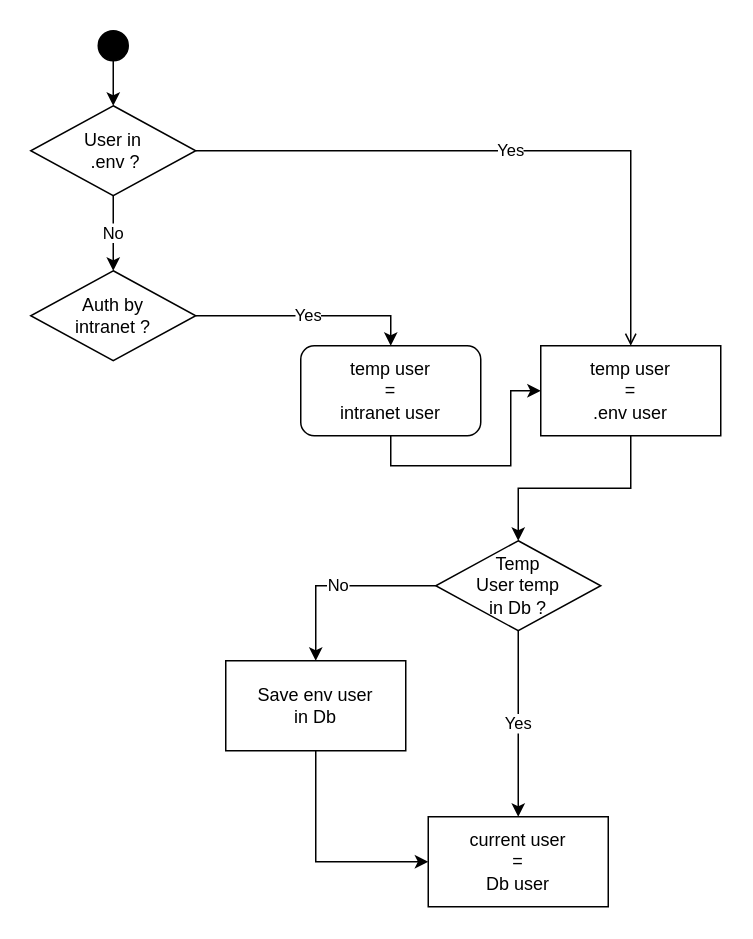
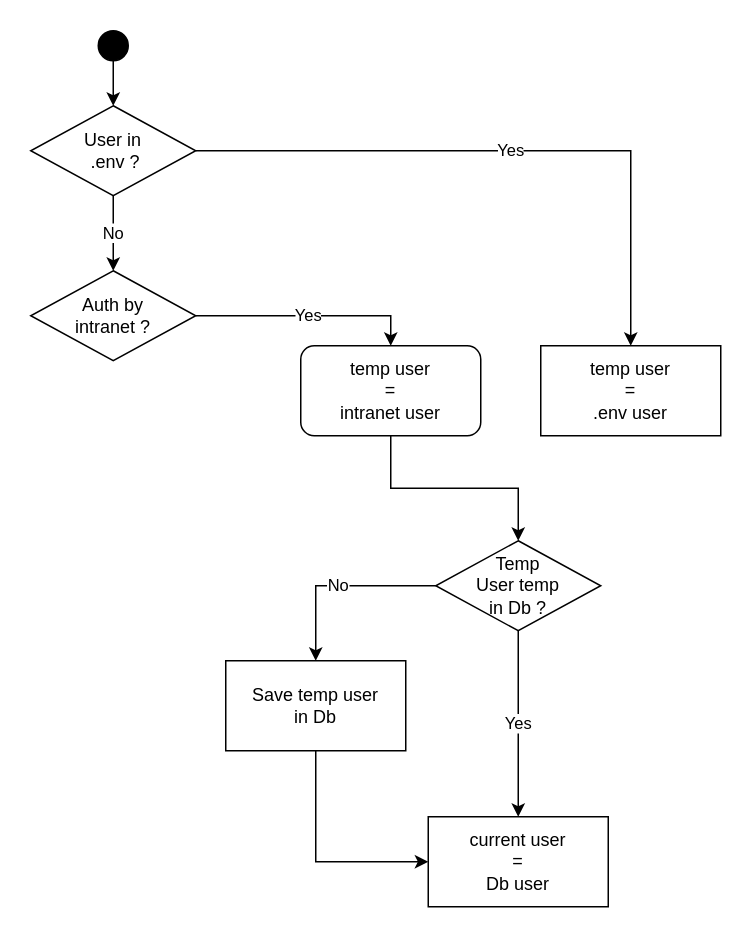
(631, 336) -> (631, 334)
(497, 466) -> (441, 488)
(603, 488) -> none
(316, 706) -> (316, 706)
